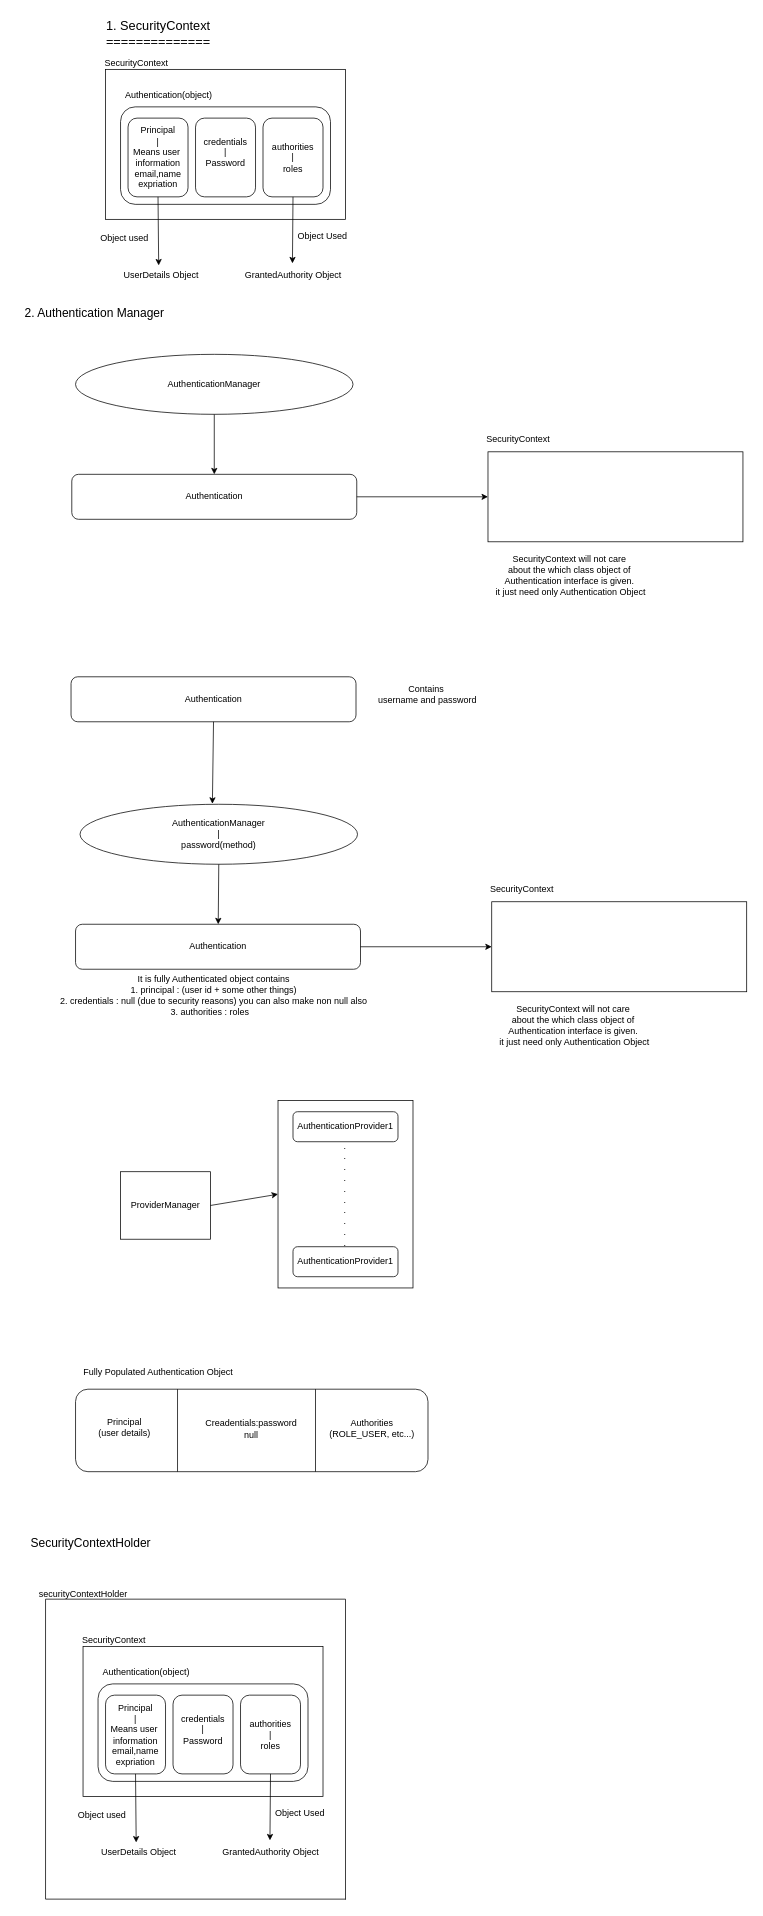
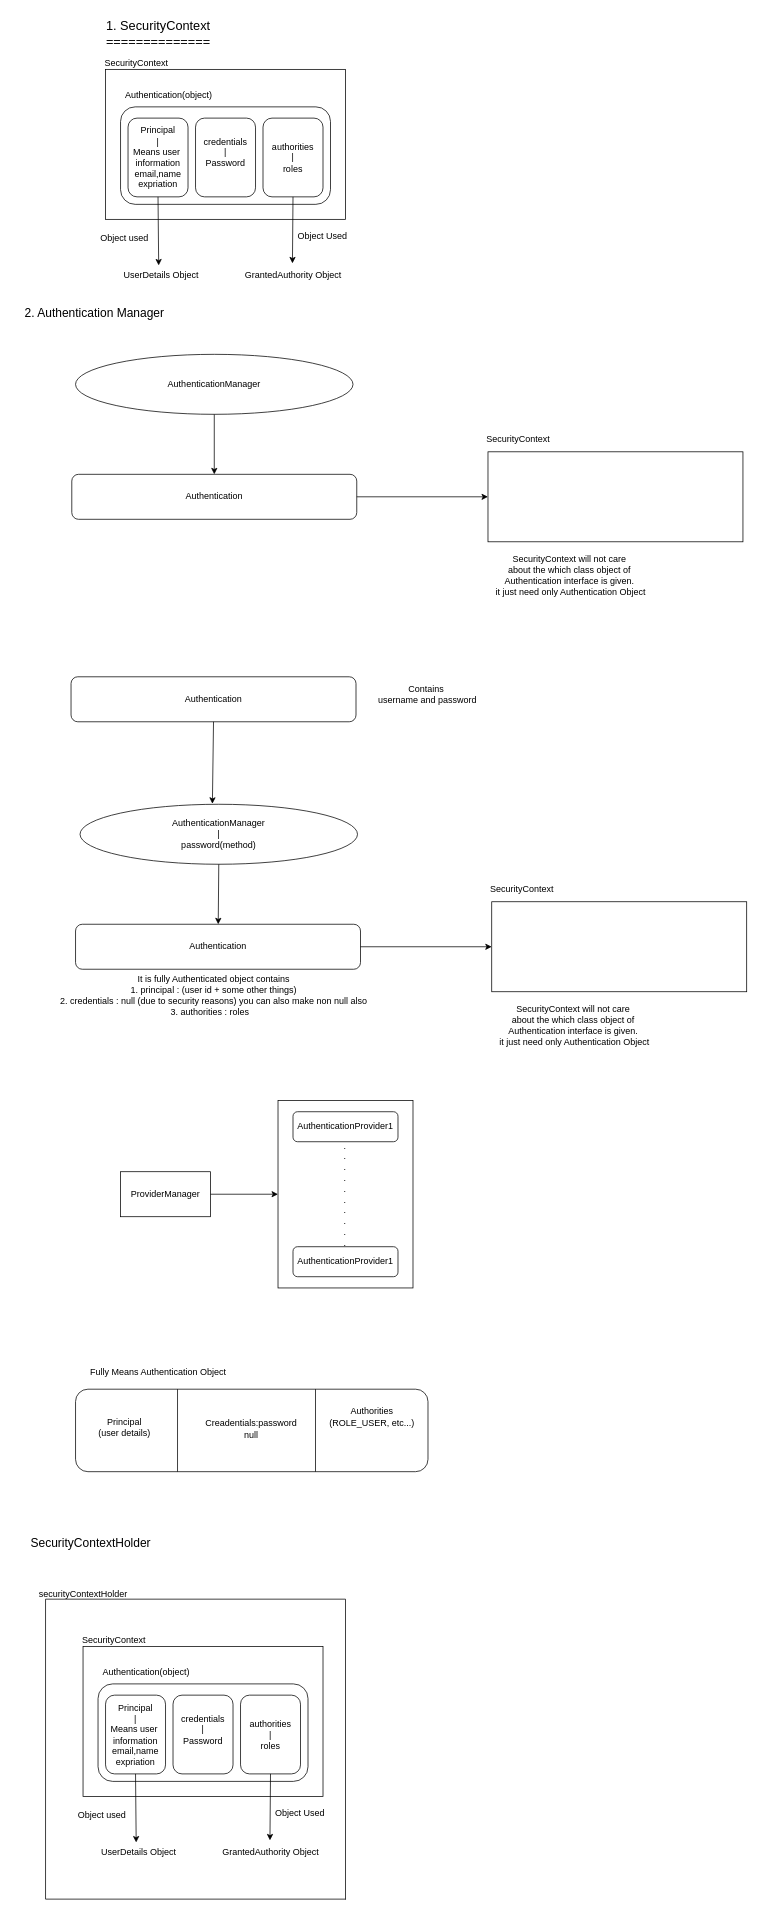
(165, 1206) -> (165, 1194)
(158, 1372) -> (158, 1372)
(372, 1428) -> (372, 1417)
